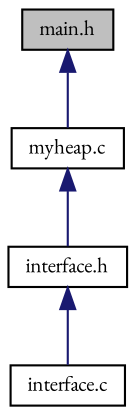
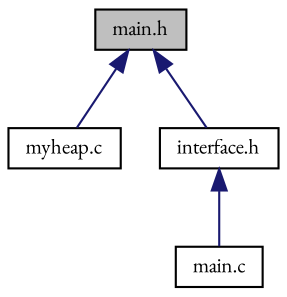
(68, 219) -> (186, 98)
(68, 385) -> (219, 267)
